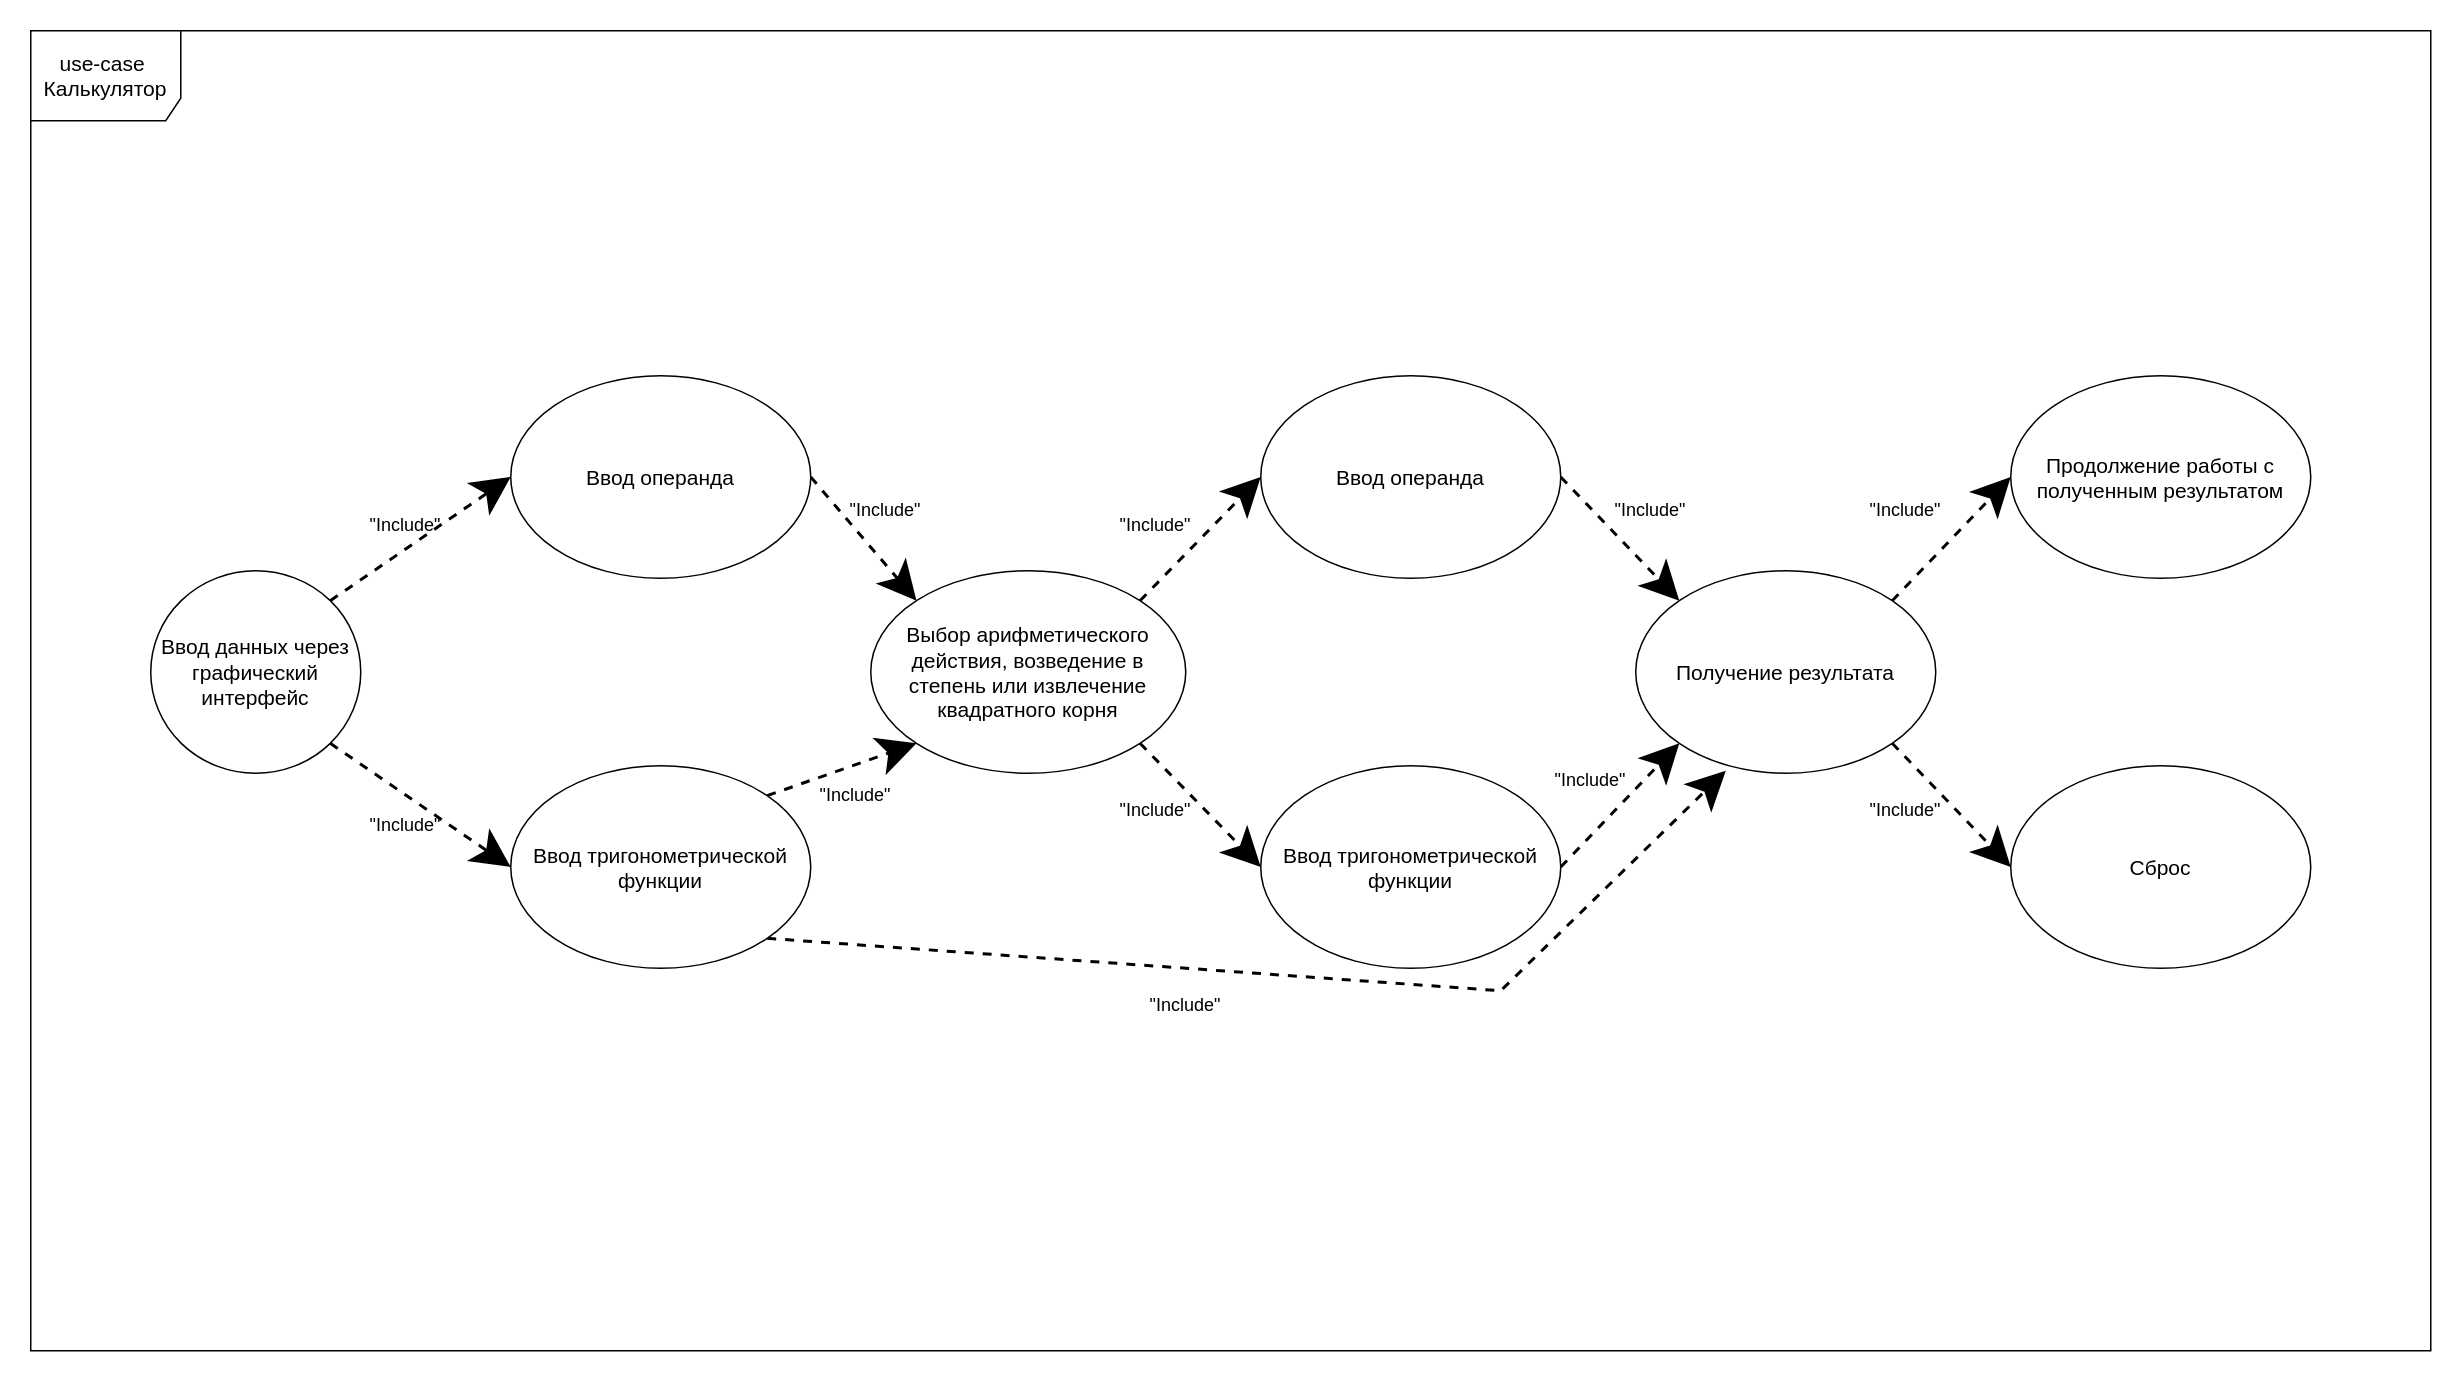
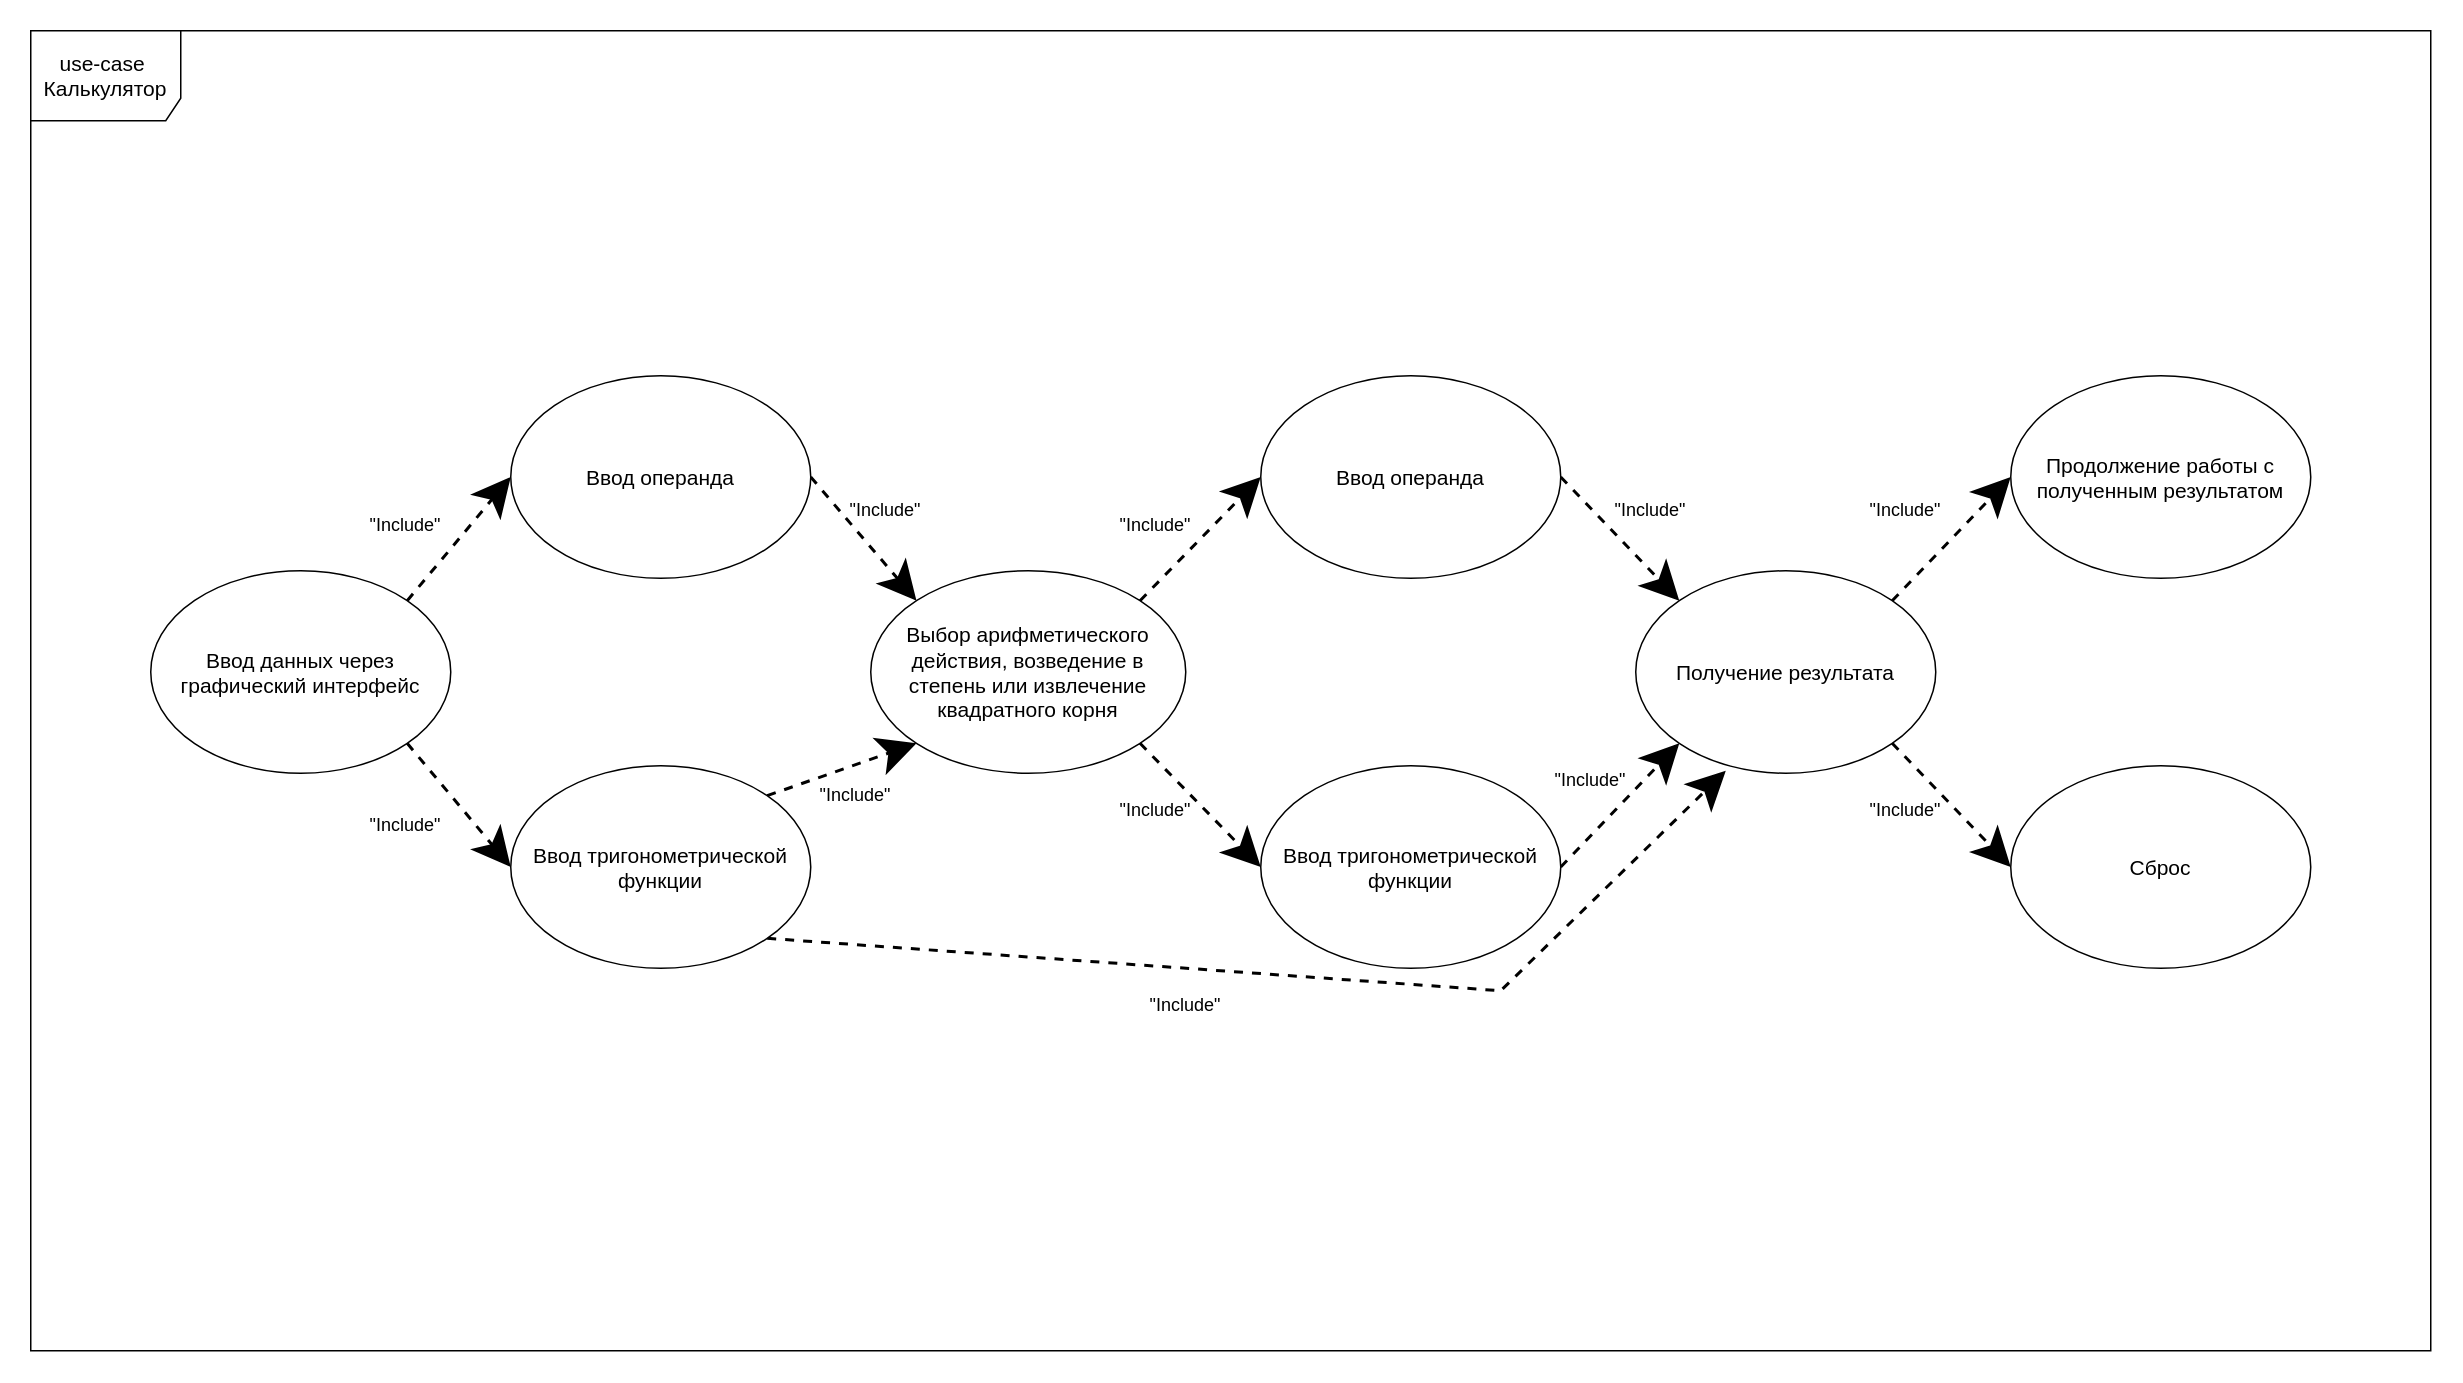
(256, 672) -> (301, 672)
